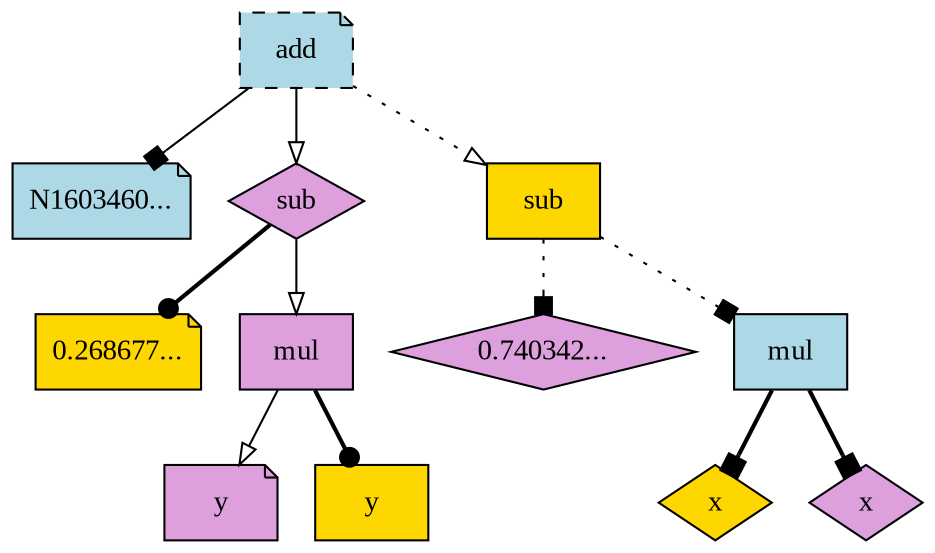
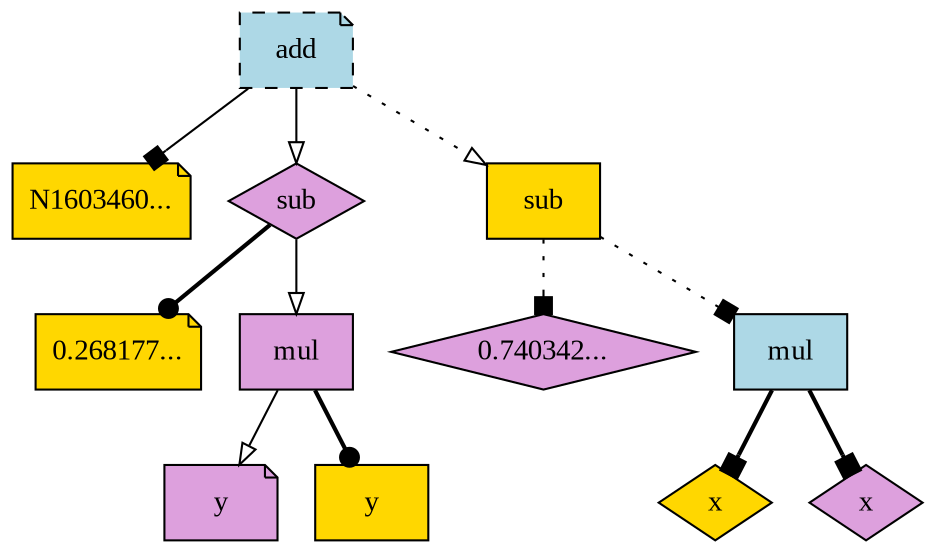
(102, 201) -> (102, 201)
(118, 352) -> (118, 352)
